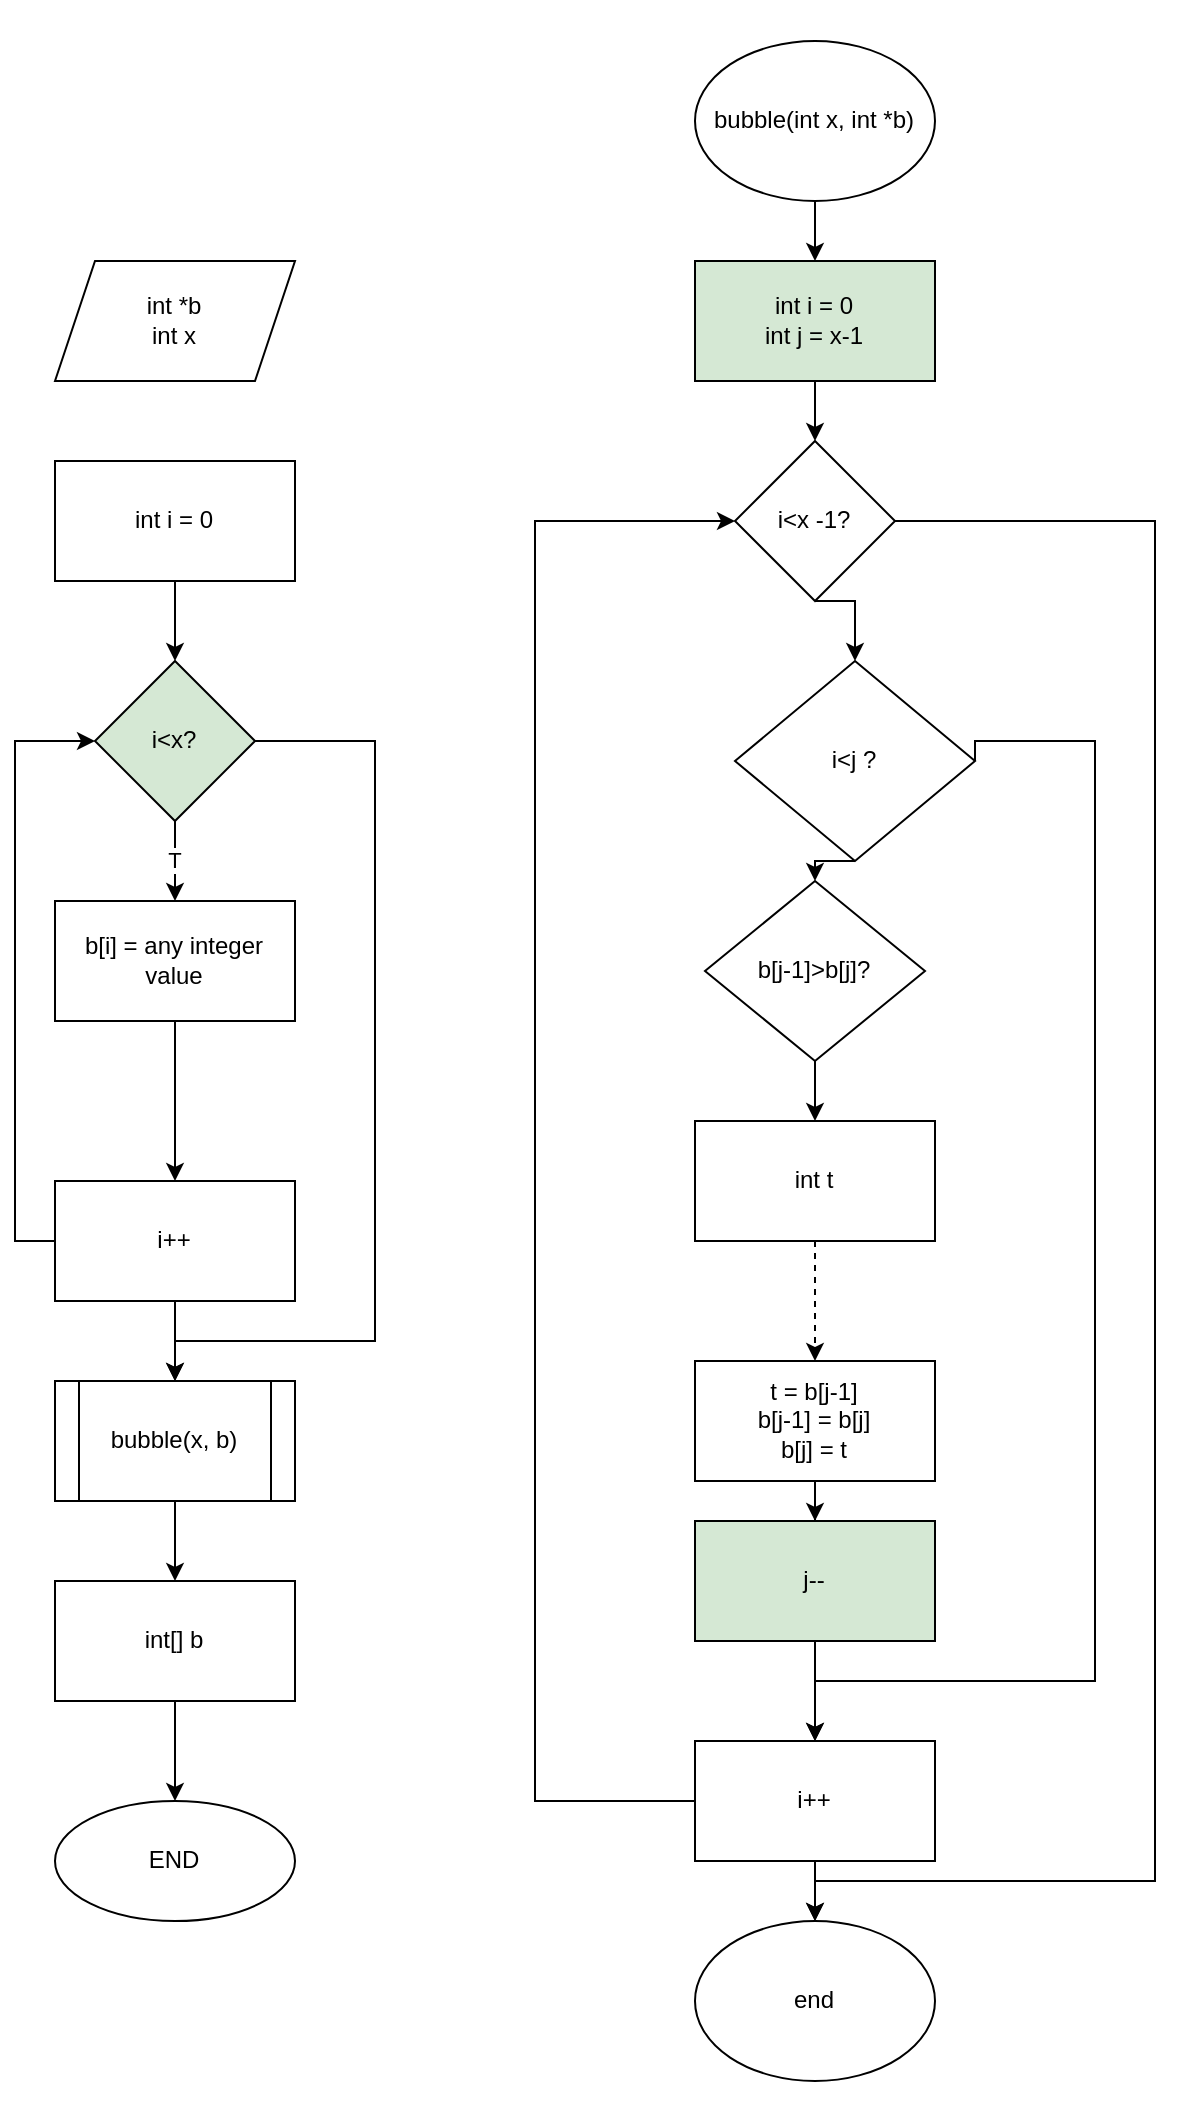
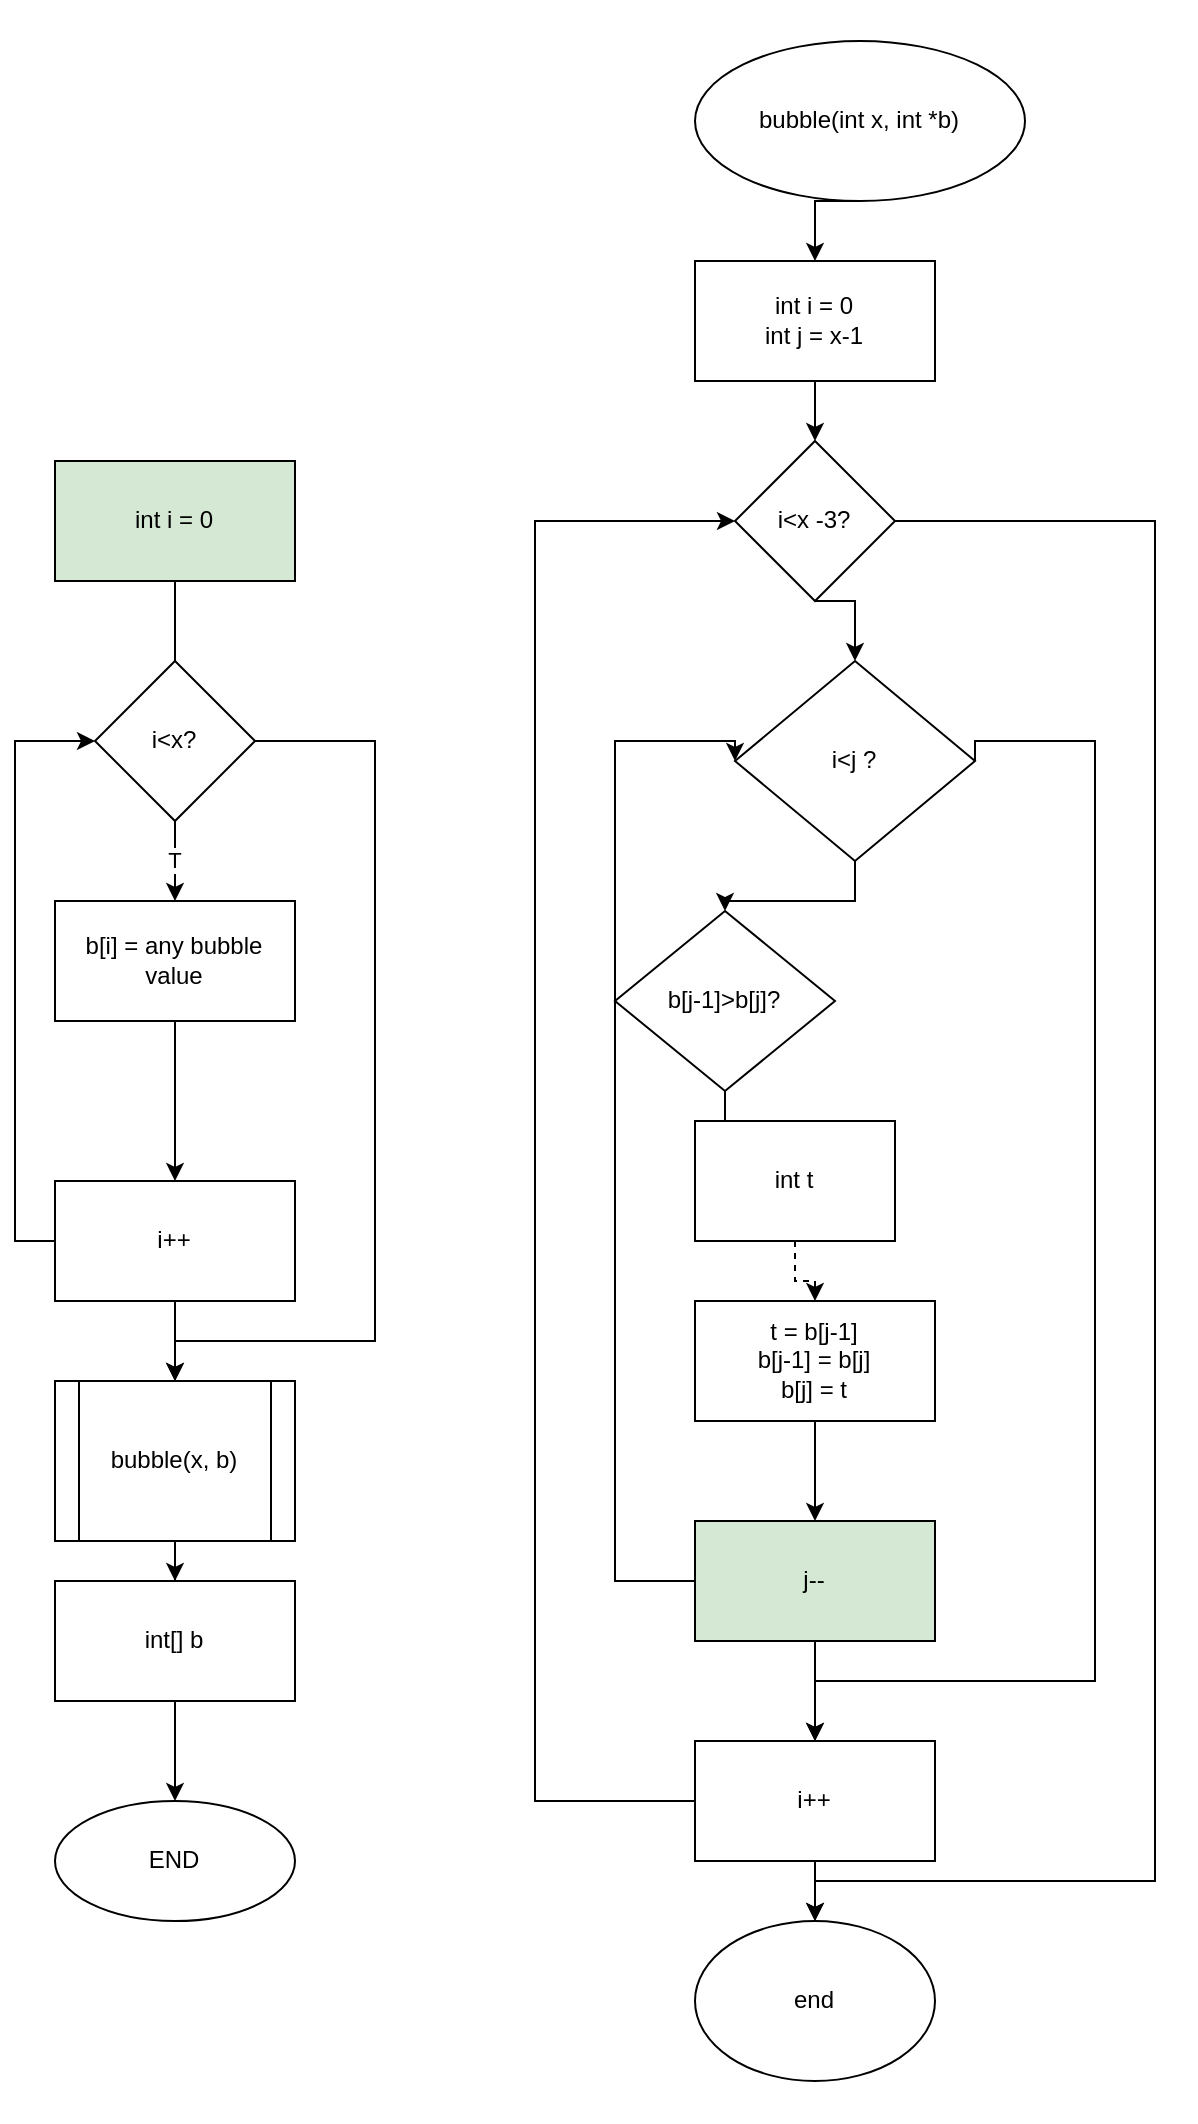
(815, 121) -> (860, 121)
(175, 321) -> none
(815, 321) -> (815, 321)
(175, 521) -> (175, 521)
(815, 521) -> (815, 521)
(175, 646) -> (175, 651)
(175, 741) -> (175, 741)
(175, 961) -> (175, 961)
(815, 971) -> (725, 1001)
none -> (615, 1138)
(815, 1181) -> (795, 1181)
(815, 1421) -> (815, 1361)
(175, 1441) -> (175, 1461)
